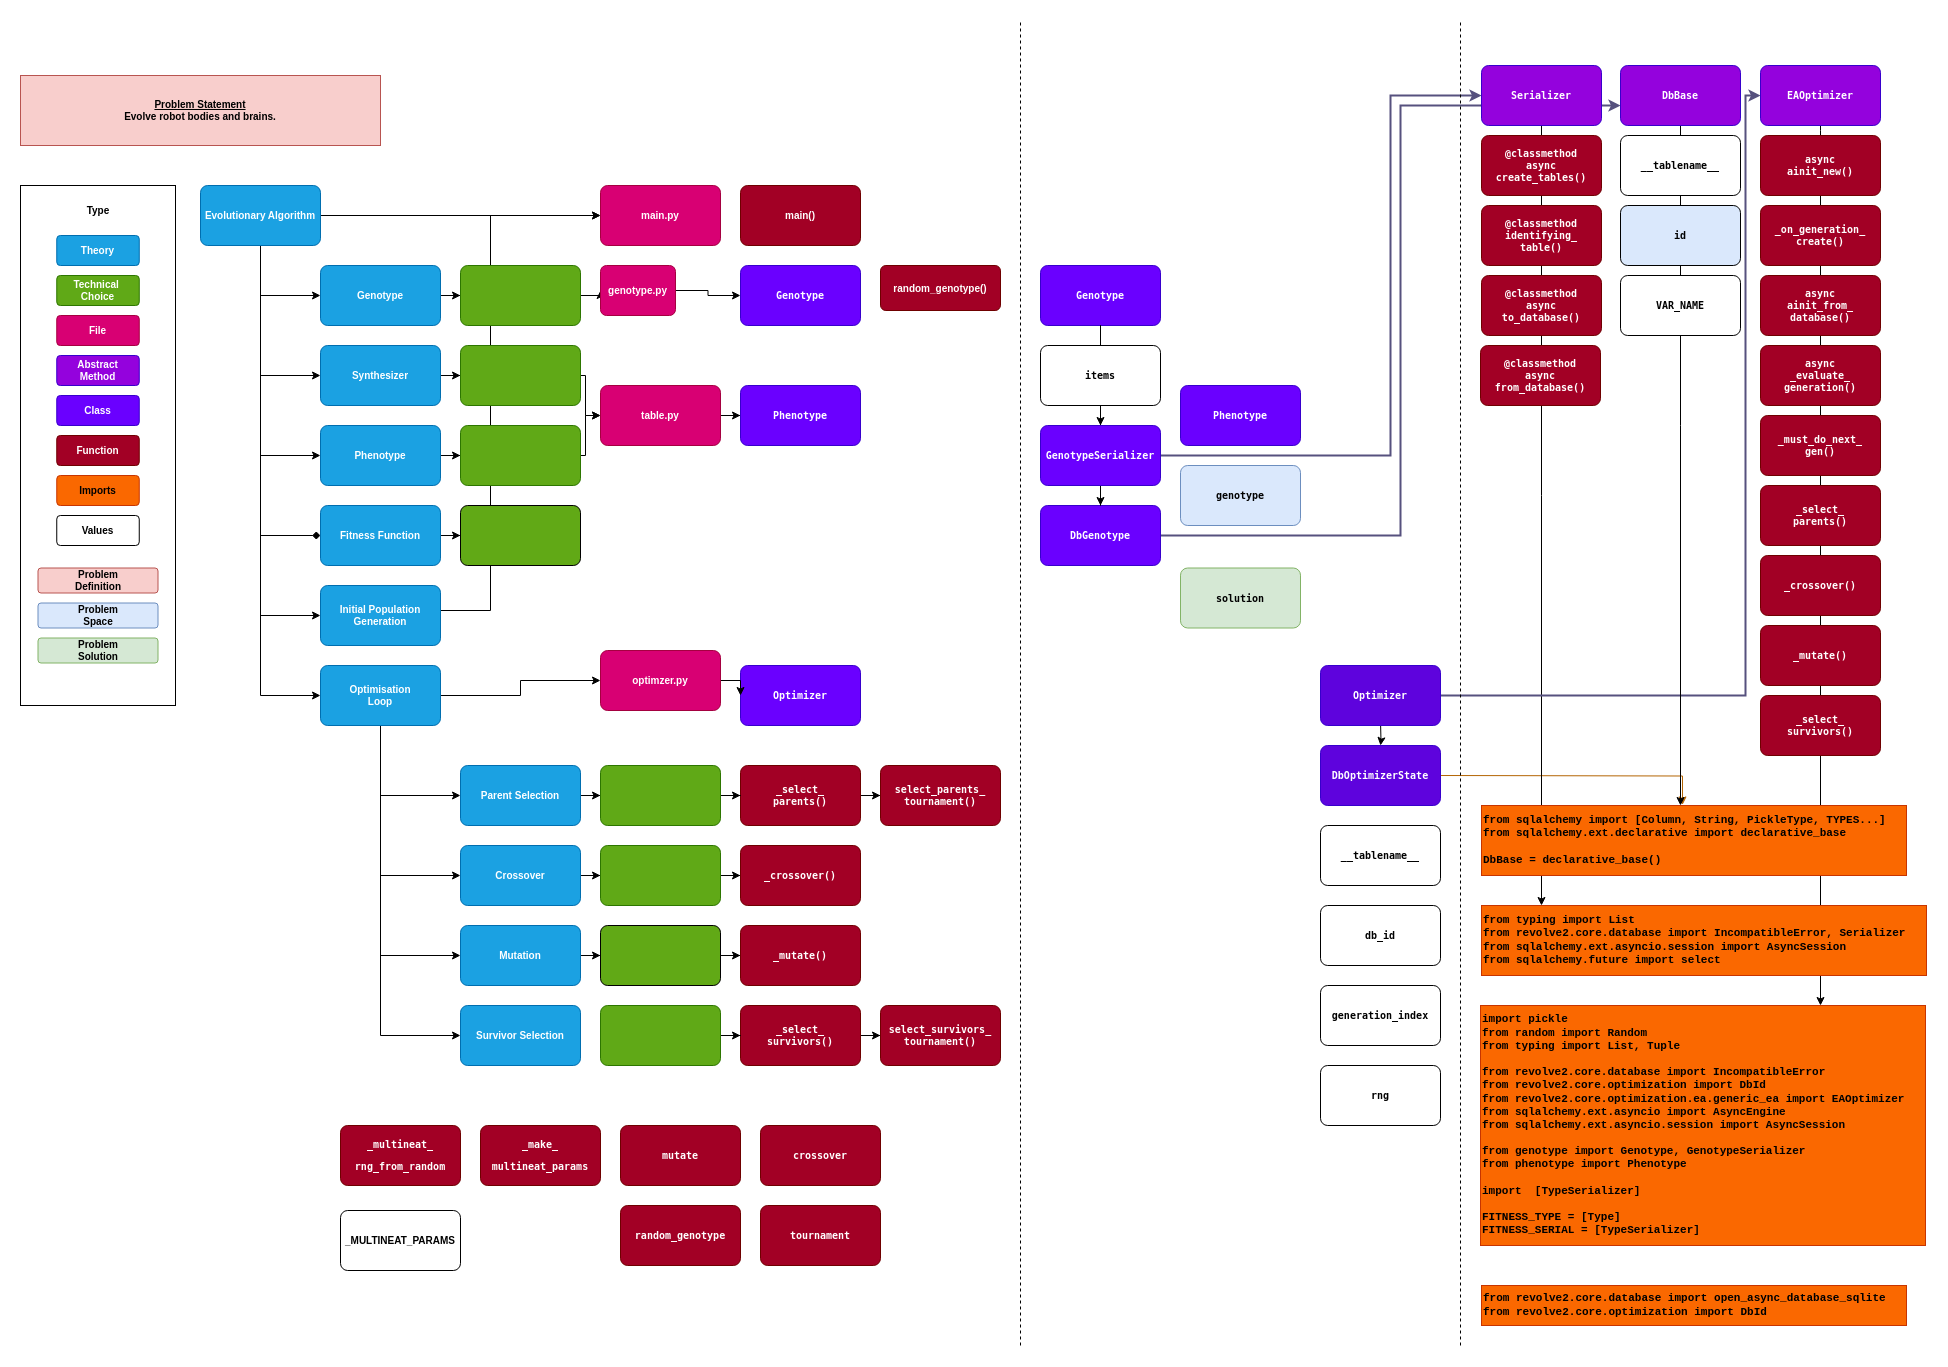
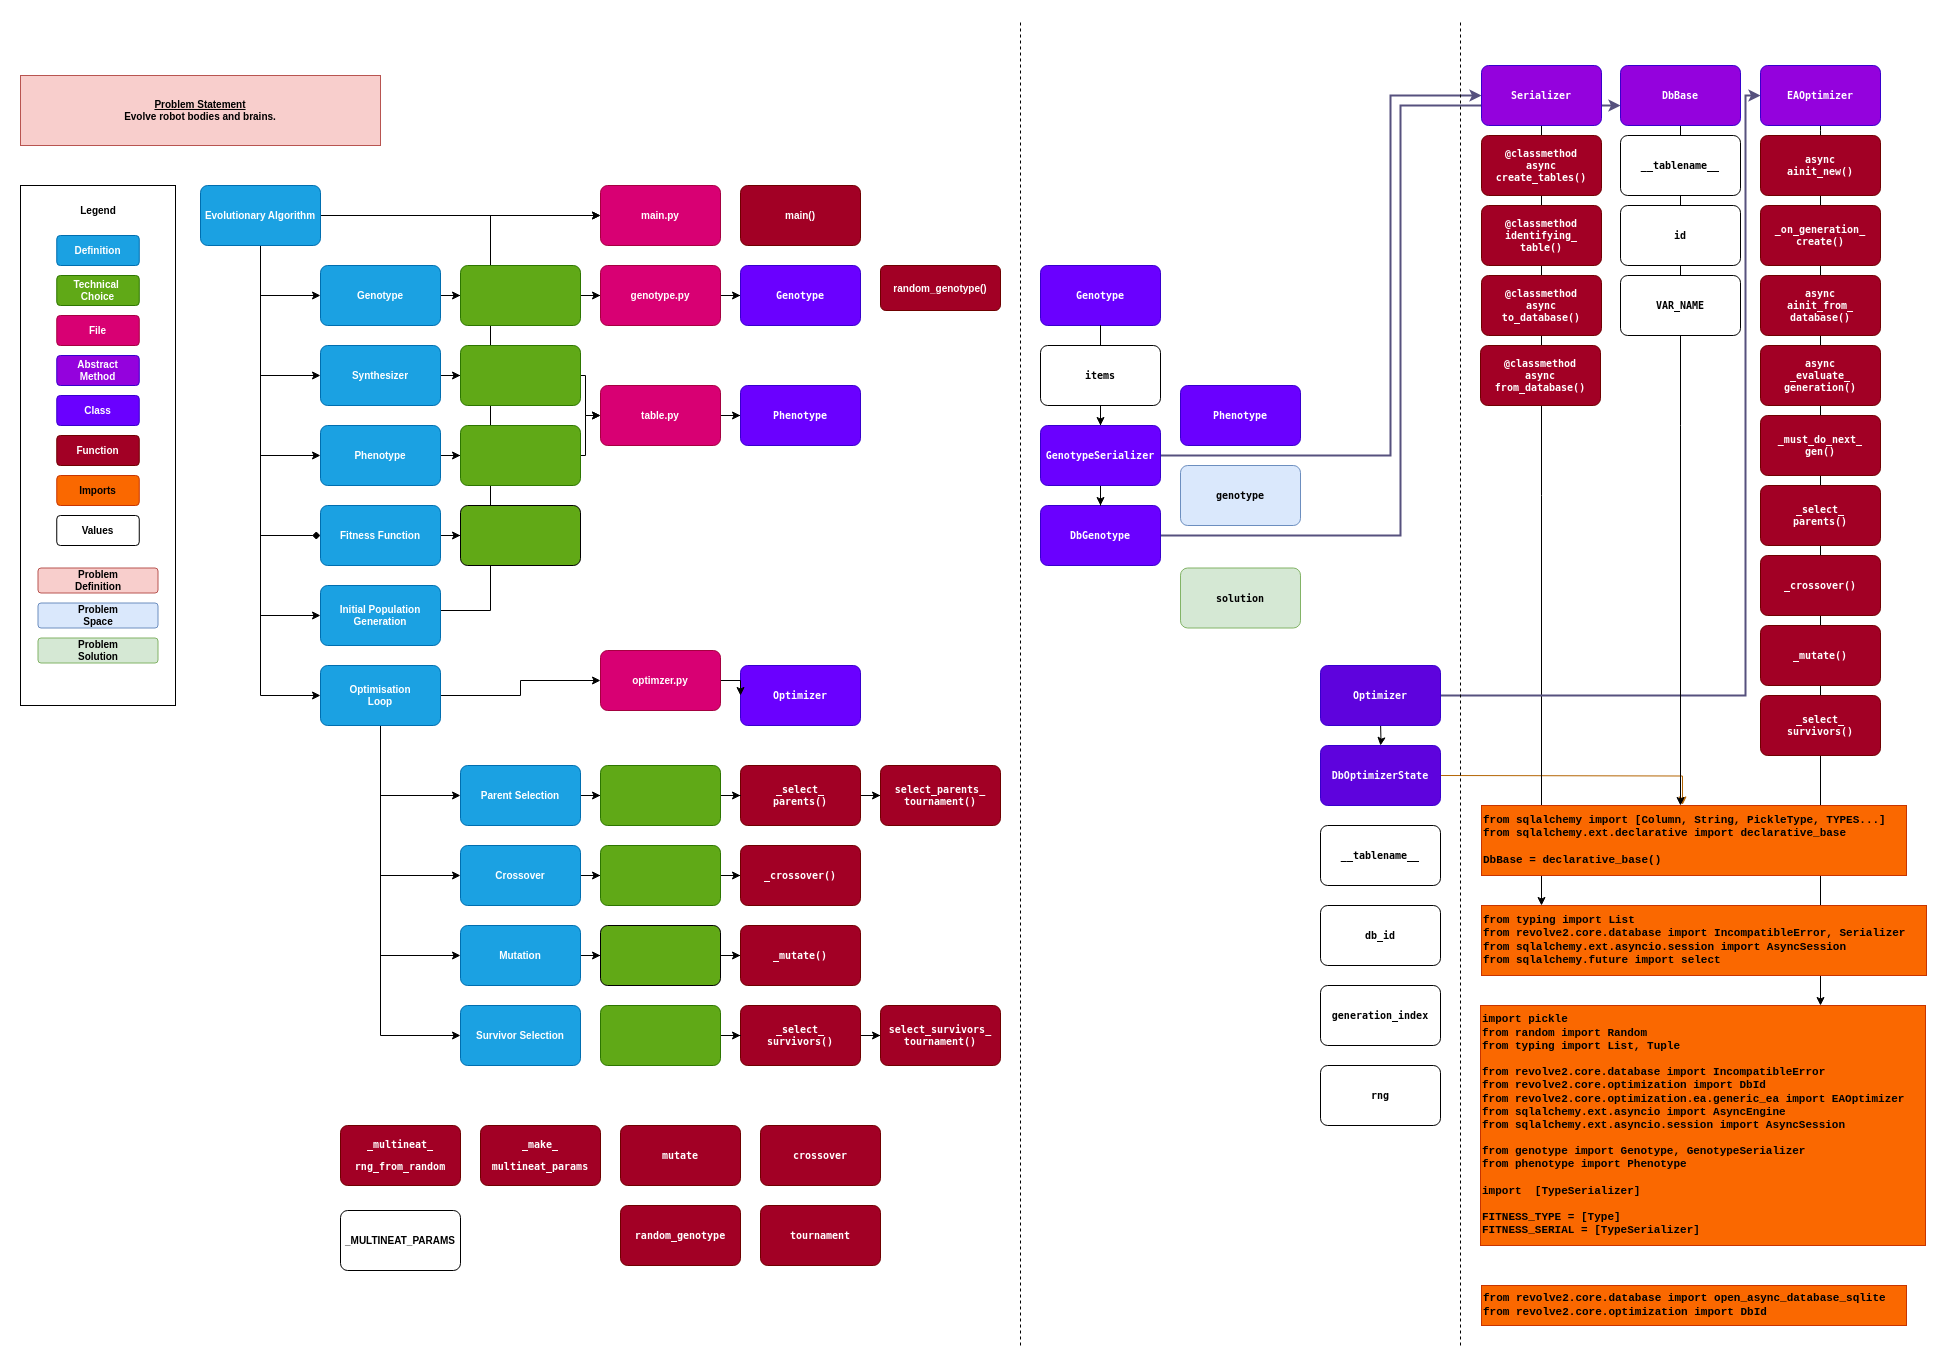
(99, 211) -> (99, 211)
(1681, 236) -> (1681, 236)
(98, 251) -> (98, 251)
(638, 291) -> (661, 296)
